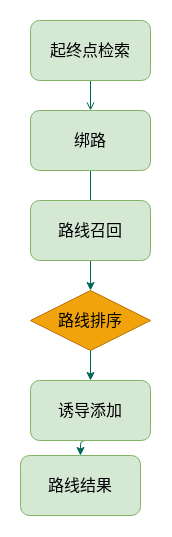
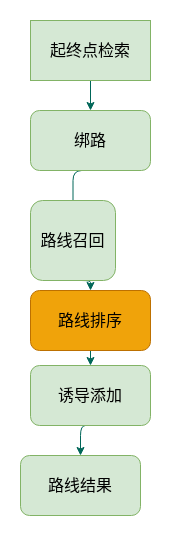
(91, 51) -> (91, 51)
(91, 104) -> (91, 102)
(91, 231) -> (73, 241)
(91, 321) -> (91, 321)
(91, 411) -> (91, 396)
